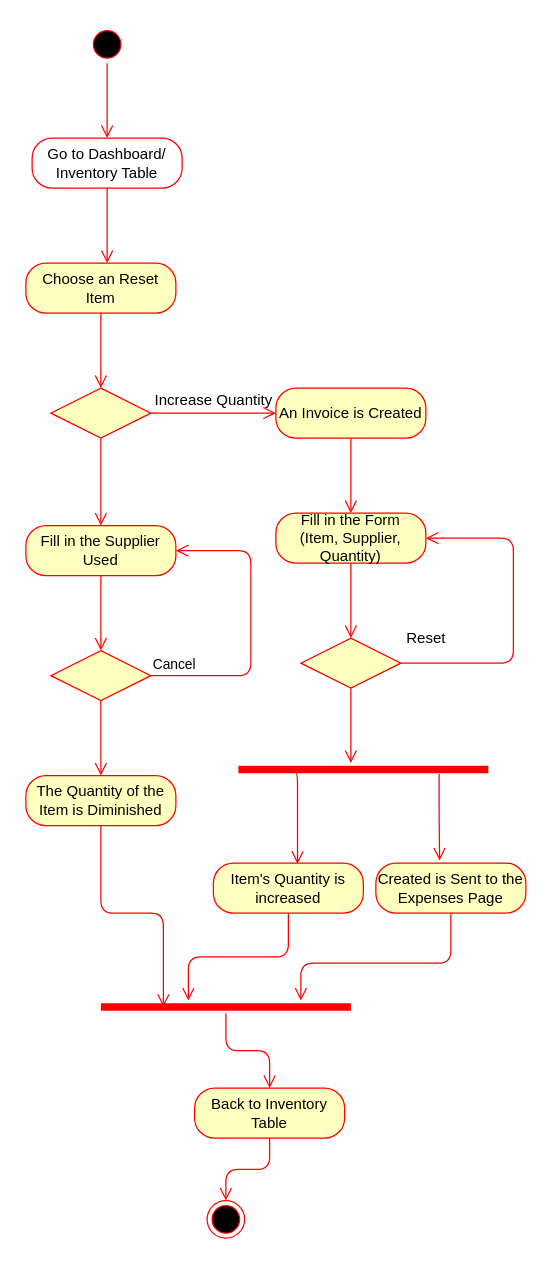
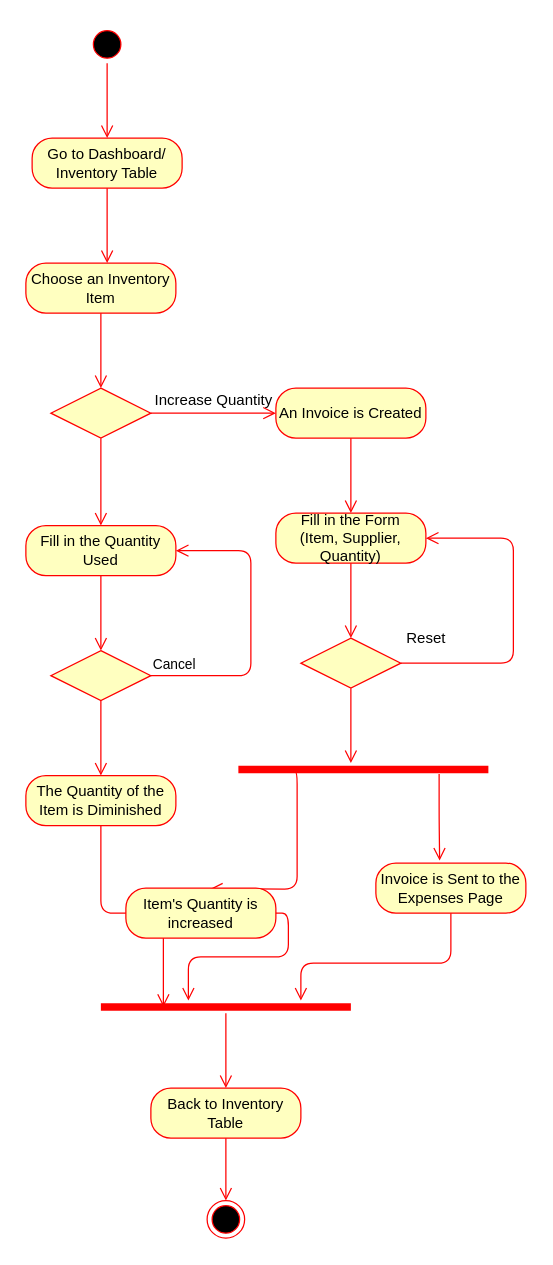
(107, 163) -> (107, 163)
(101, 288) -> (101, 288)
(101, 551) -> (101, 551)
(288, 888) -> (201, 913)
(451, 888) -> (451, 888)
(269, 1113) -> (226, 1113)
